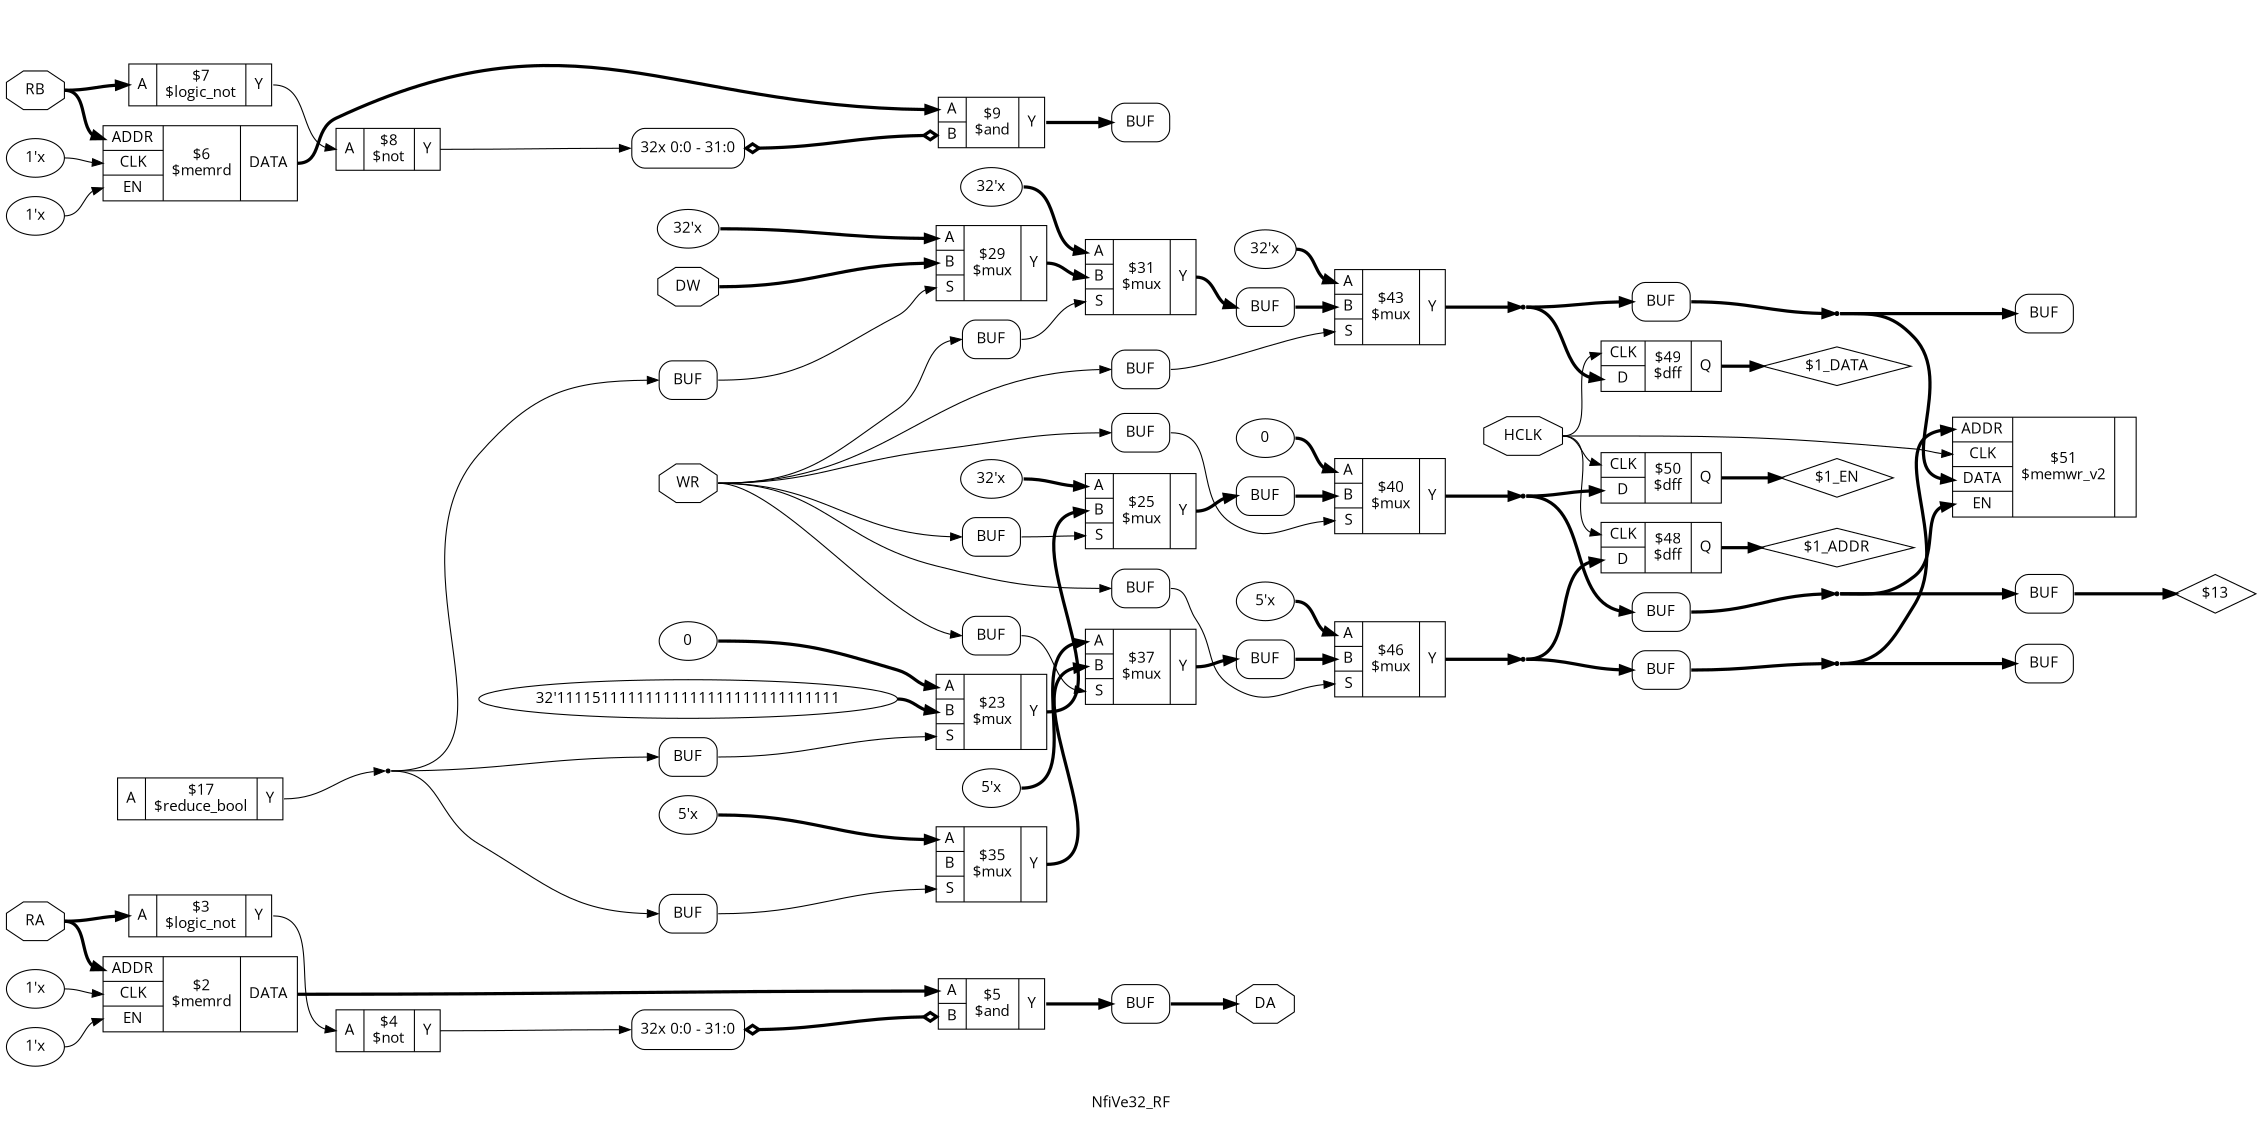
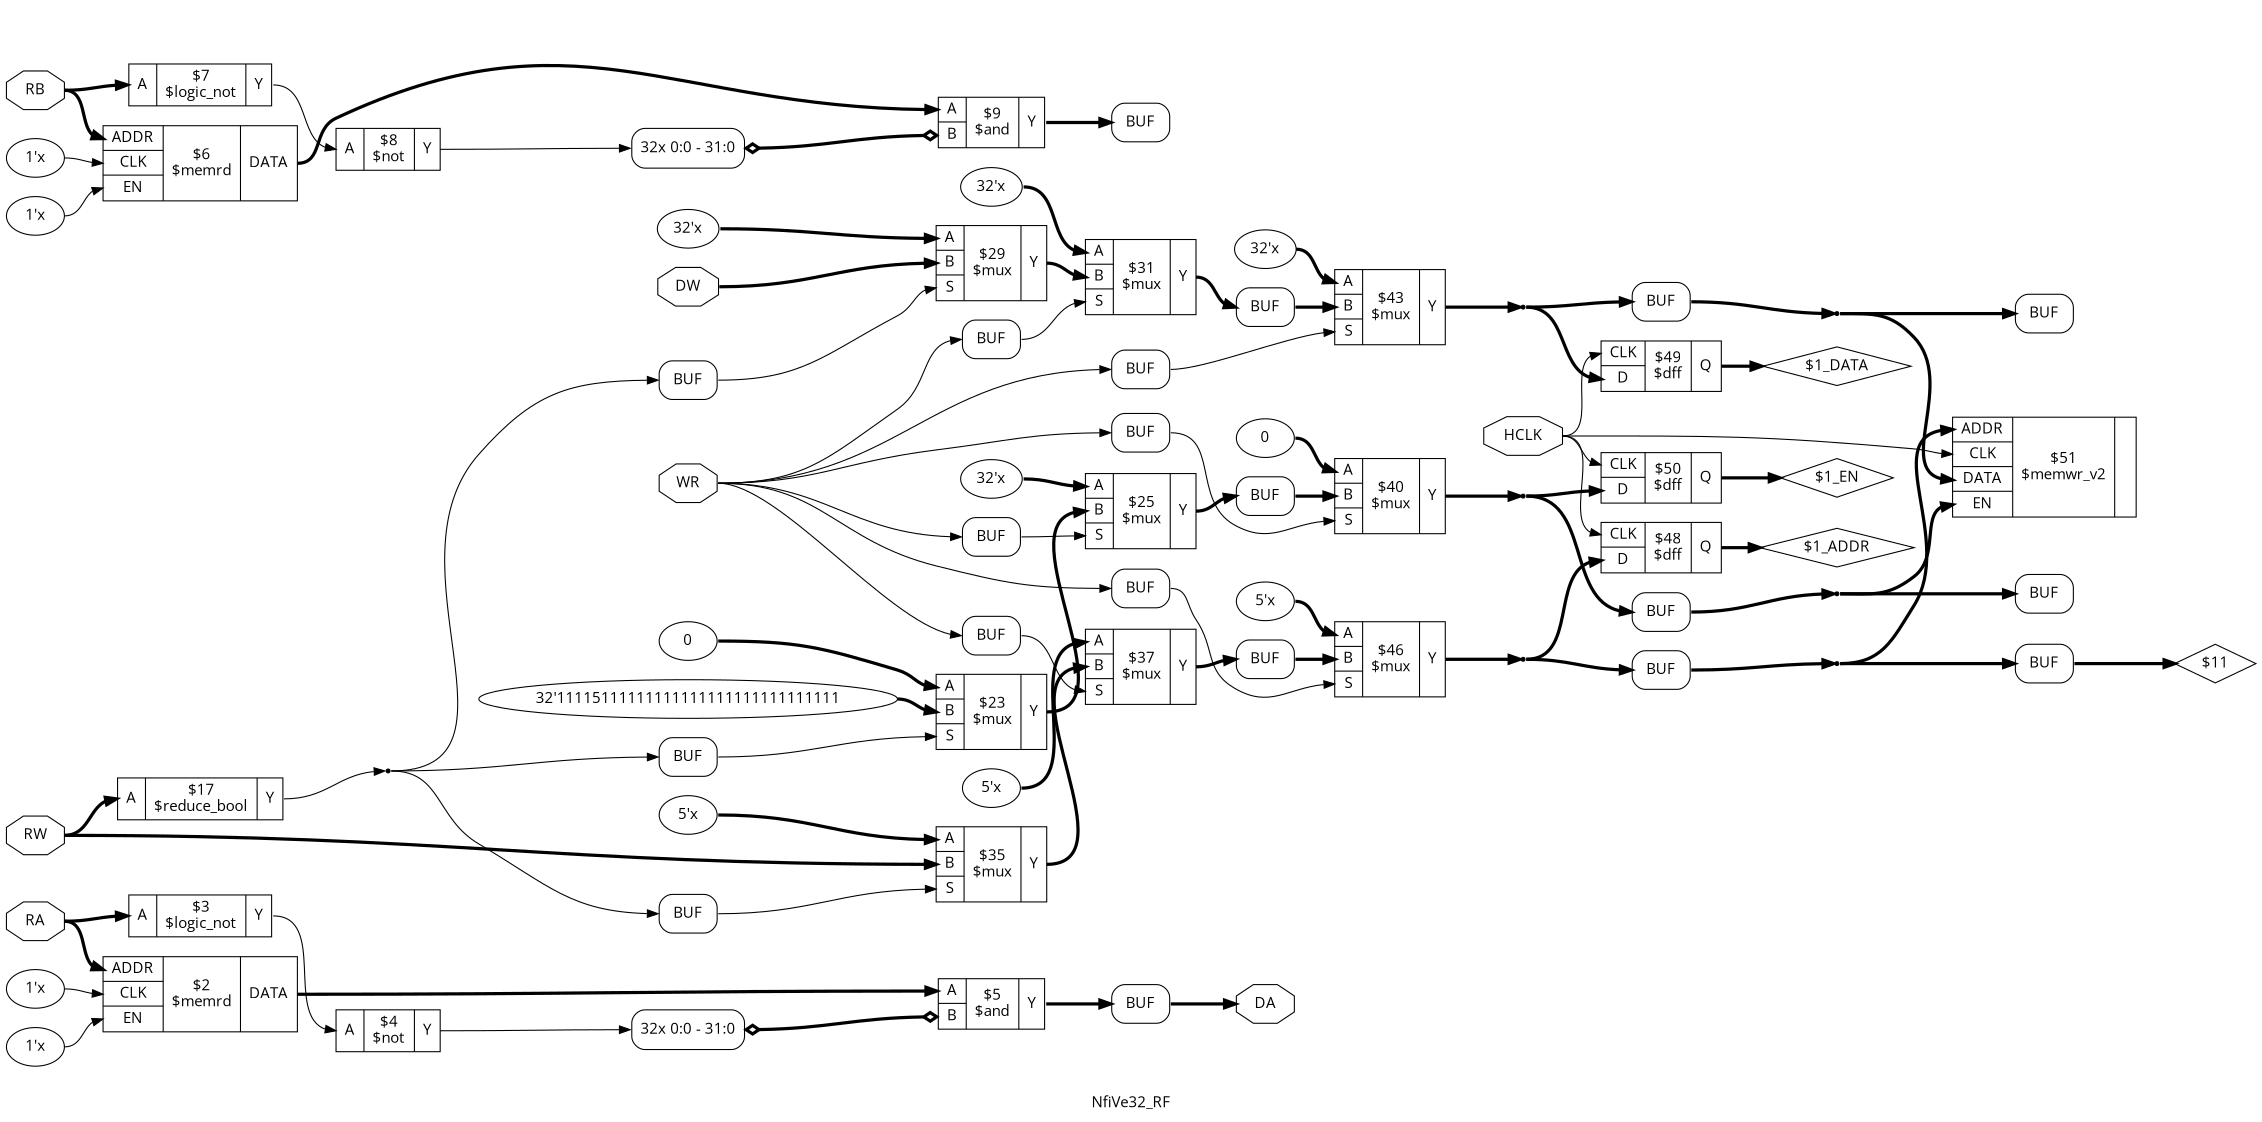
(2215, 594) -> none
none -> (2215, 664)
none -> (35, 835)
